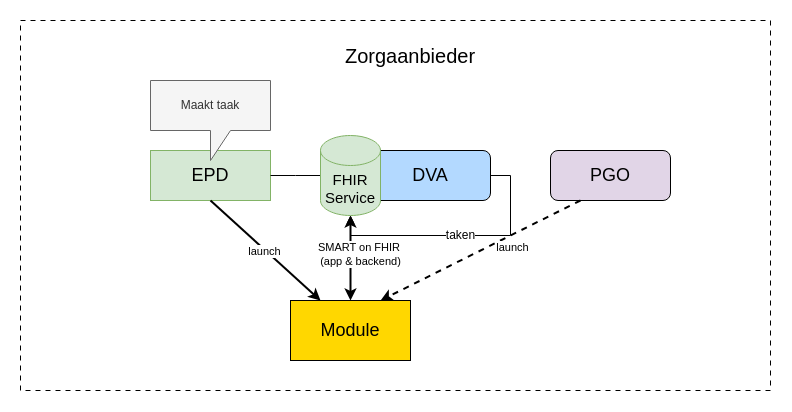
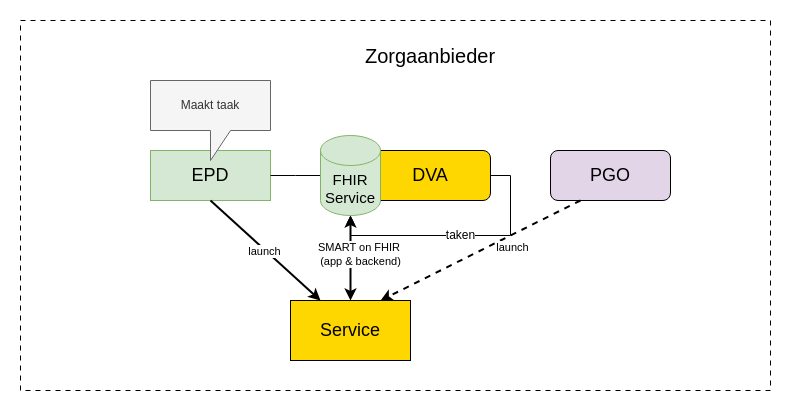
(411, 56) -> (431, 56)
(431, 176) -> (431, 176)
(351, 331) -> (351, 331)
